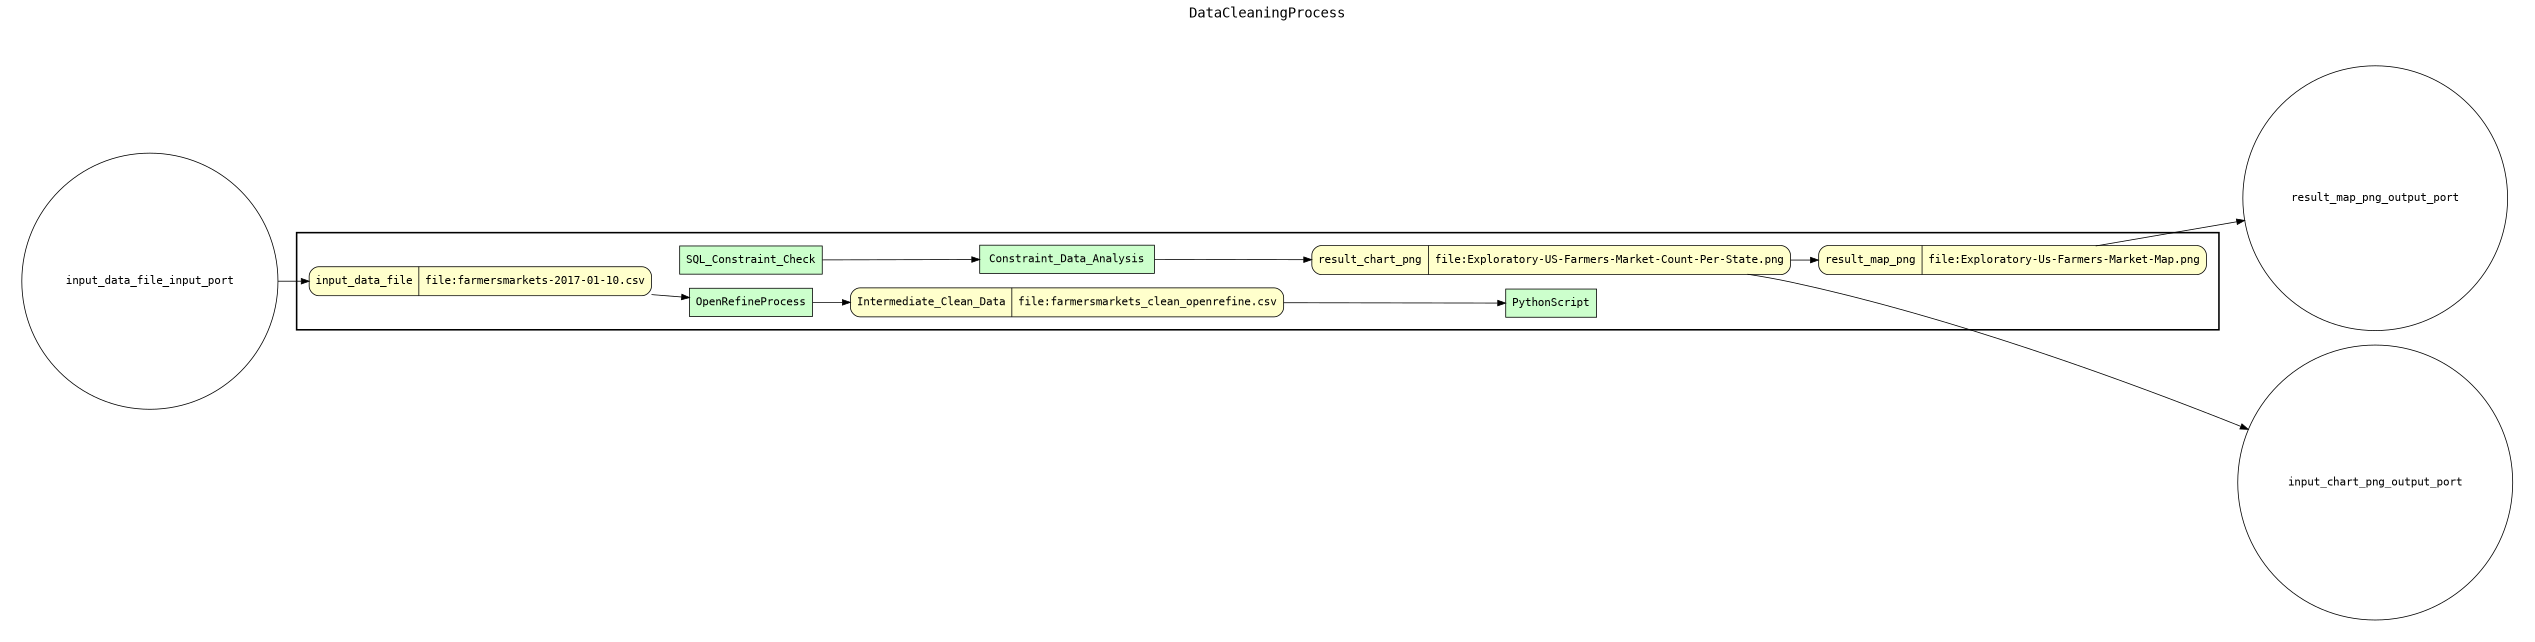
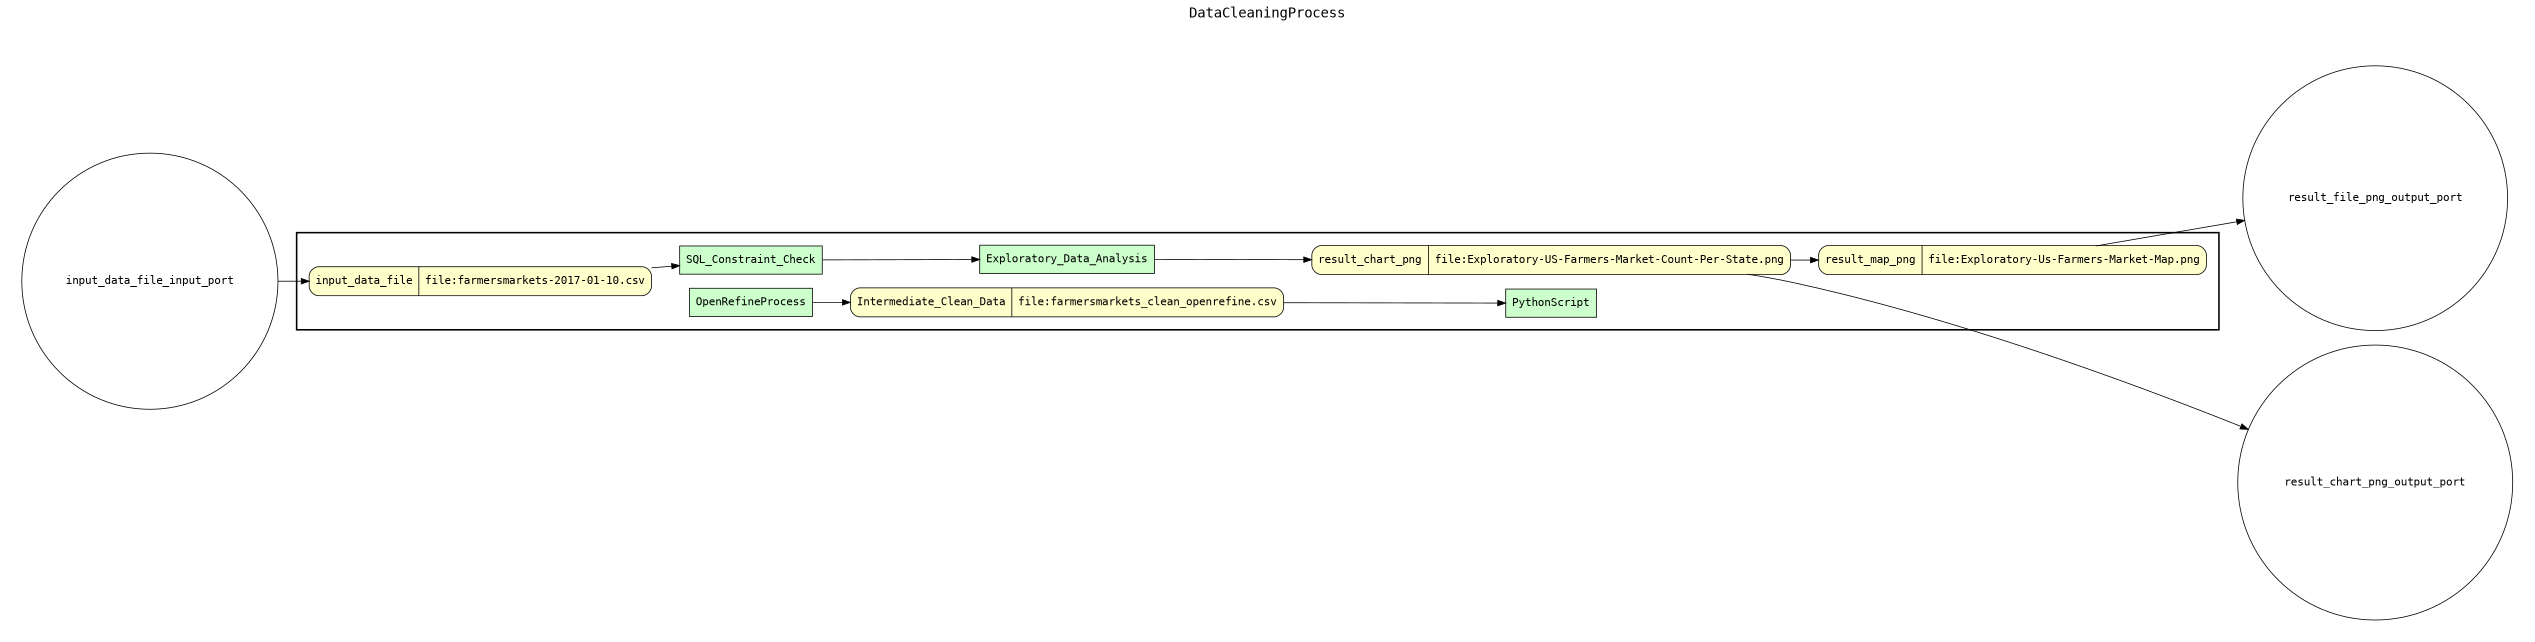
(2375, 198) -> (2375, 198)
(1067, 259) -> (1067, 259)
(667, 296) -> (662, 267)
(2375, 483) -> (2375, 483)
